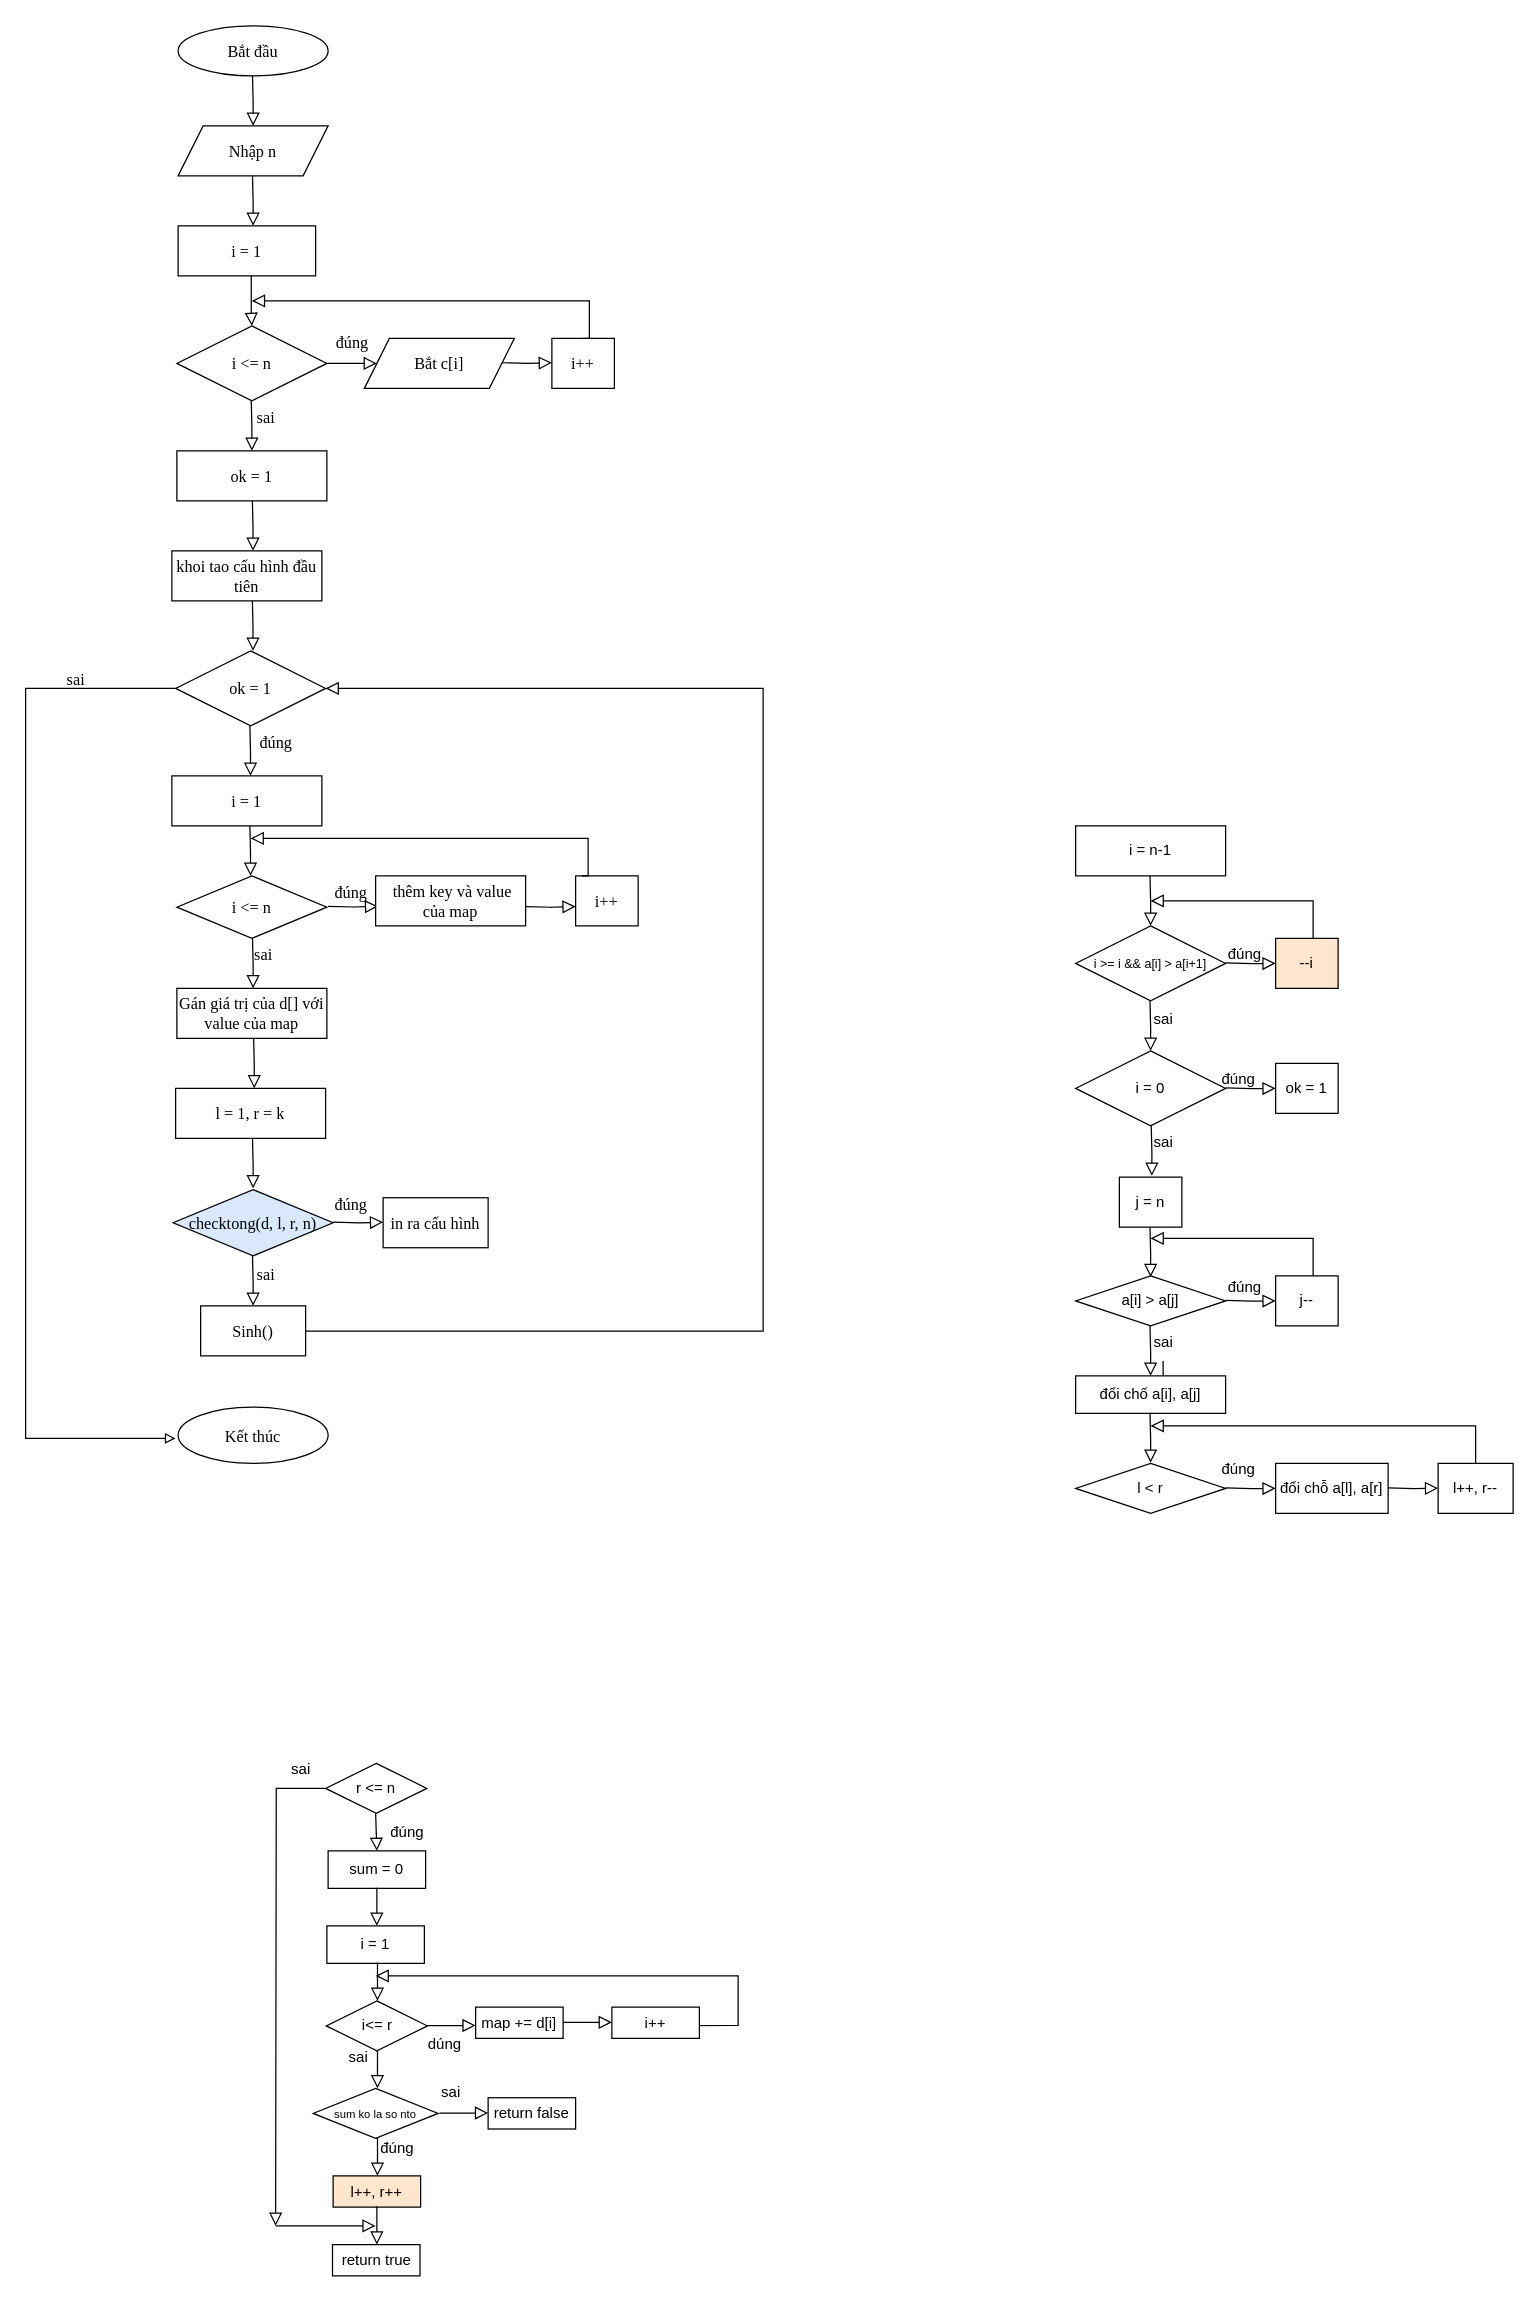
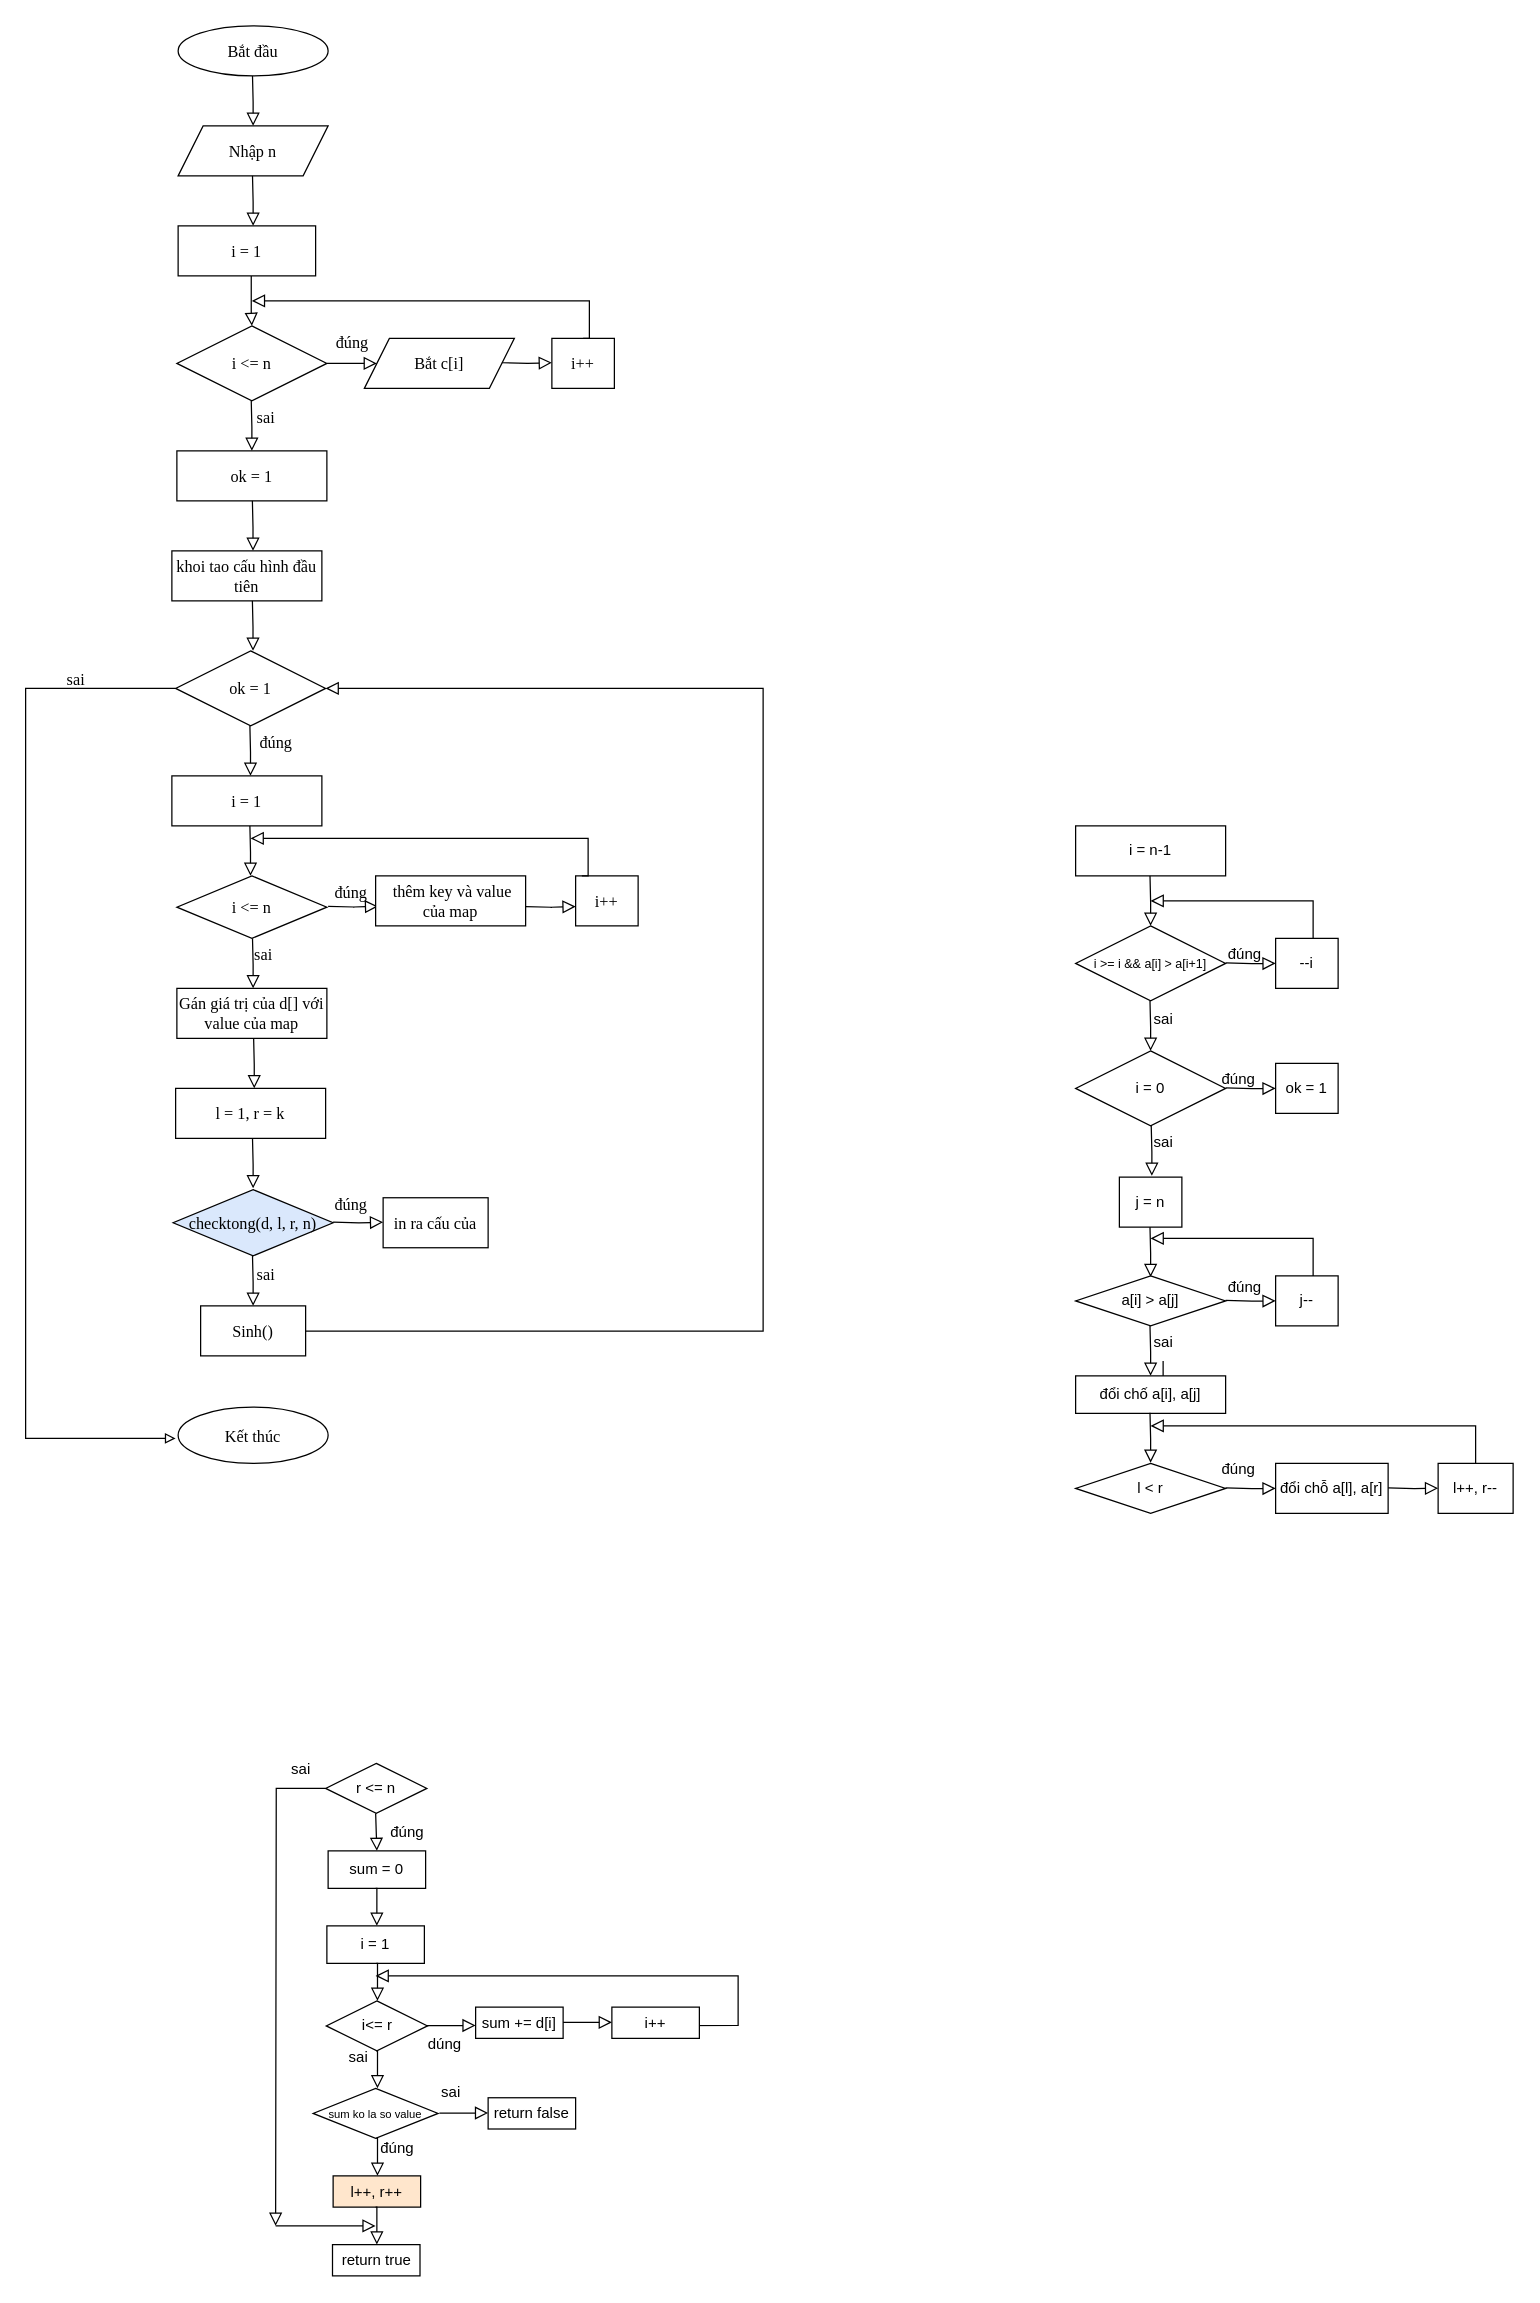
(1307, 963) -> (1307, 963)
(436, 1223) -> (436, 1223)
(519, 2023) -> (519, 2023)
(376, 2113) -> (376, 2113)
